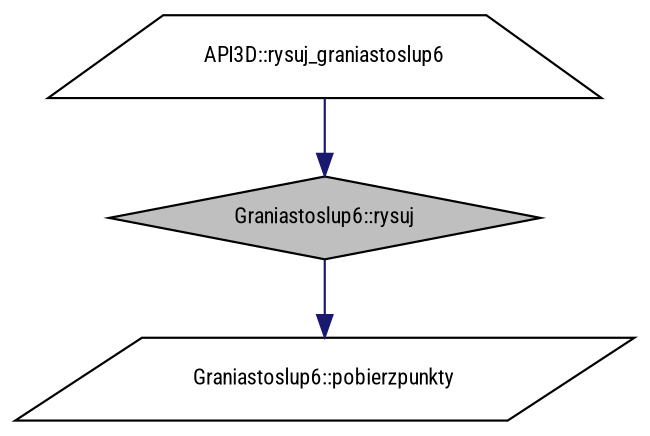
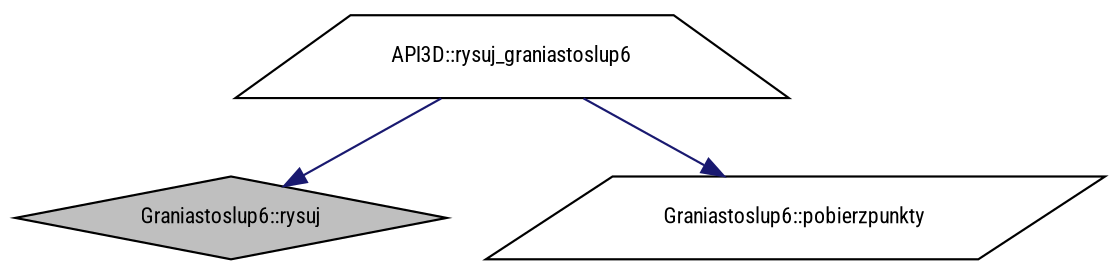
(325, 287) -> (644, 132)
